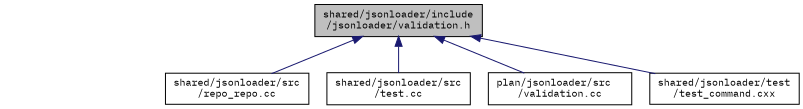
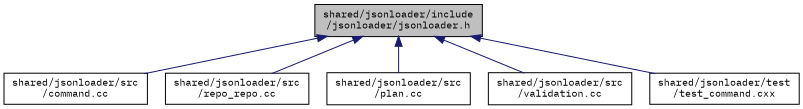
(399, 21) -> (399, 21)
none -> (76, 89)
(399, 89) -> (399, 89)
(560, 89) -> (560, 89)
